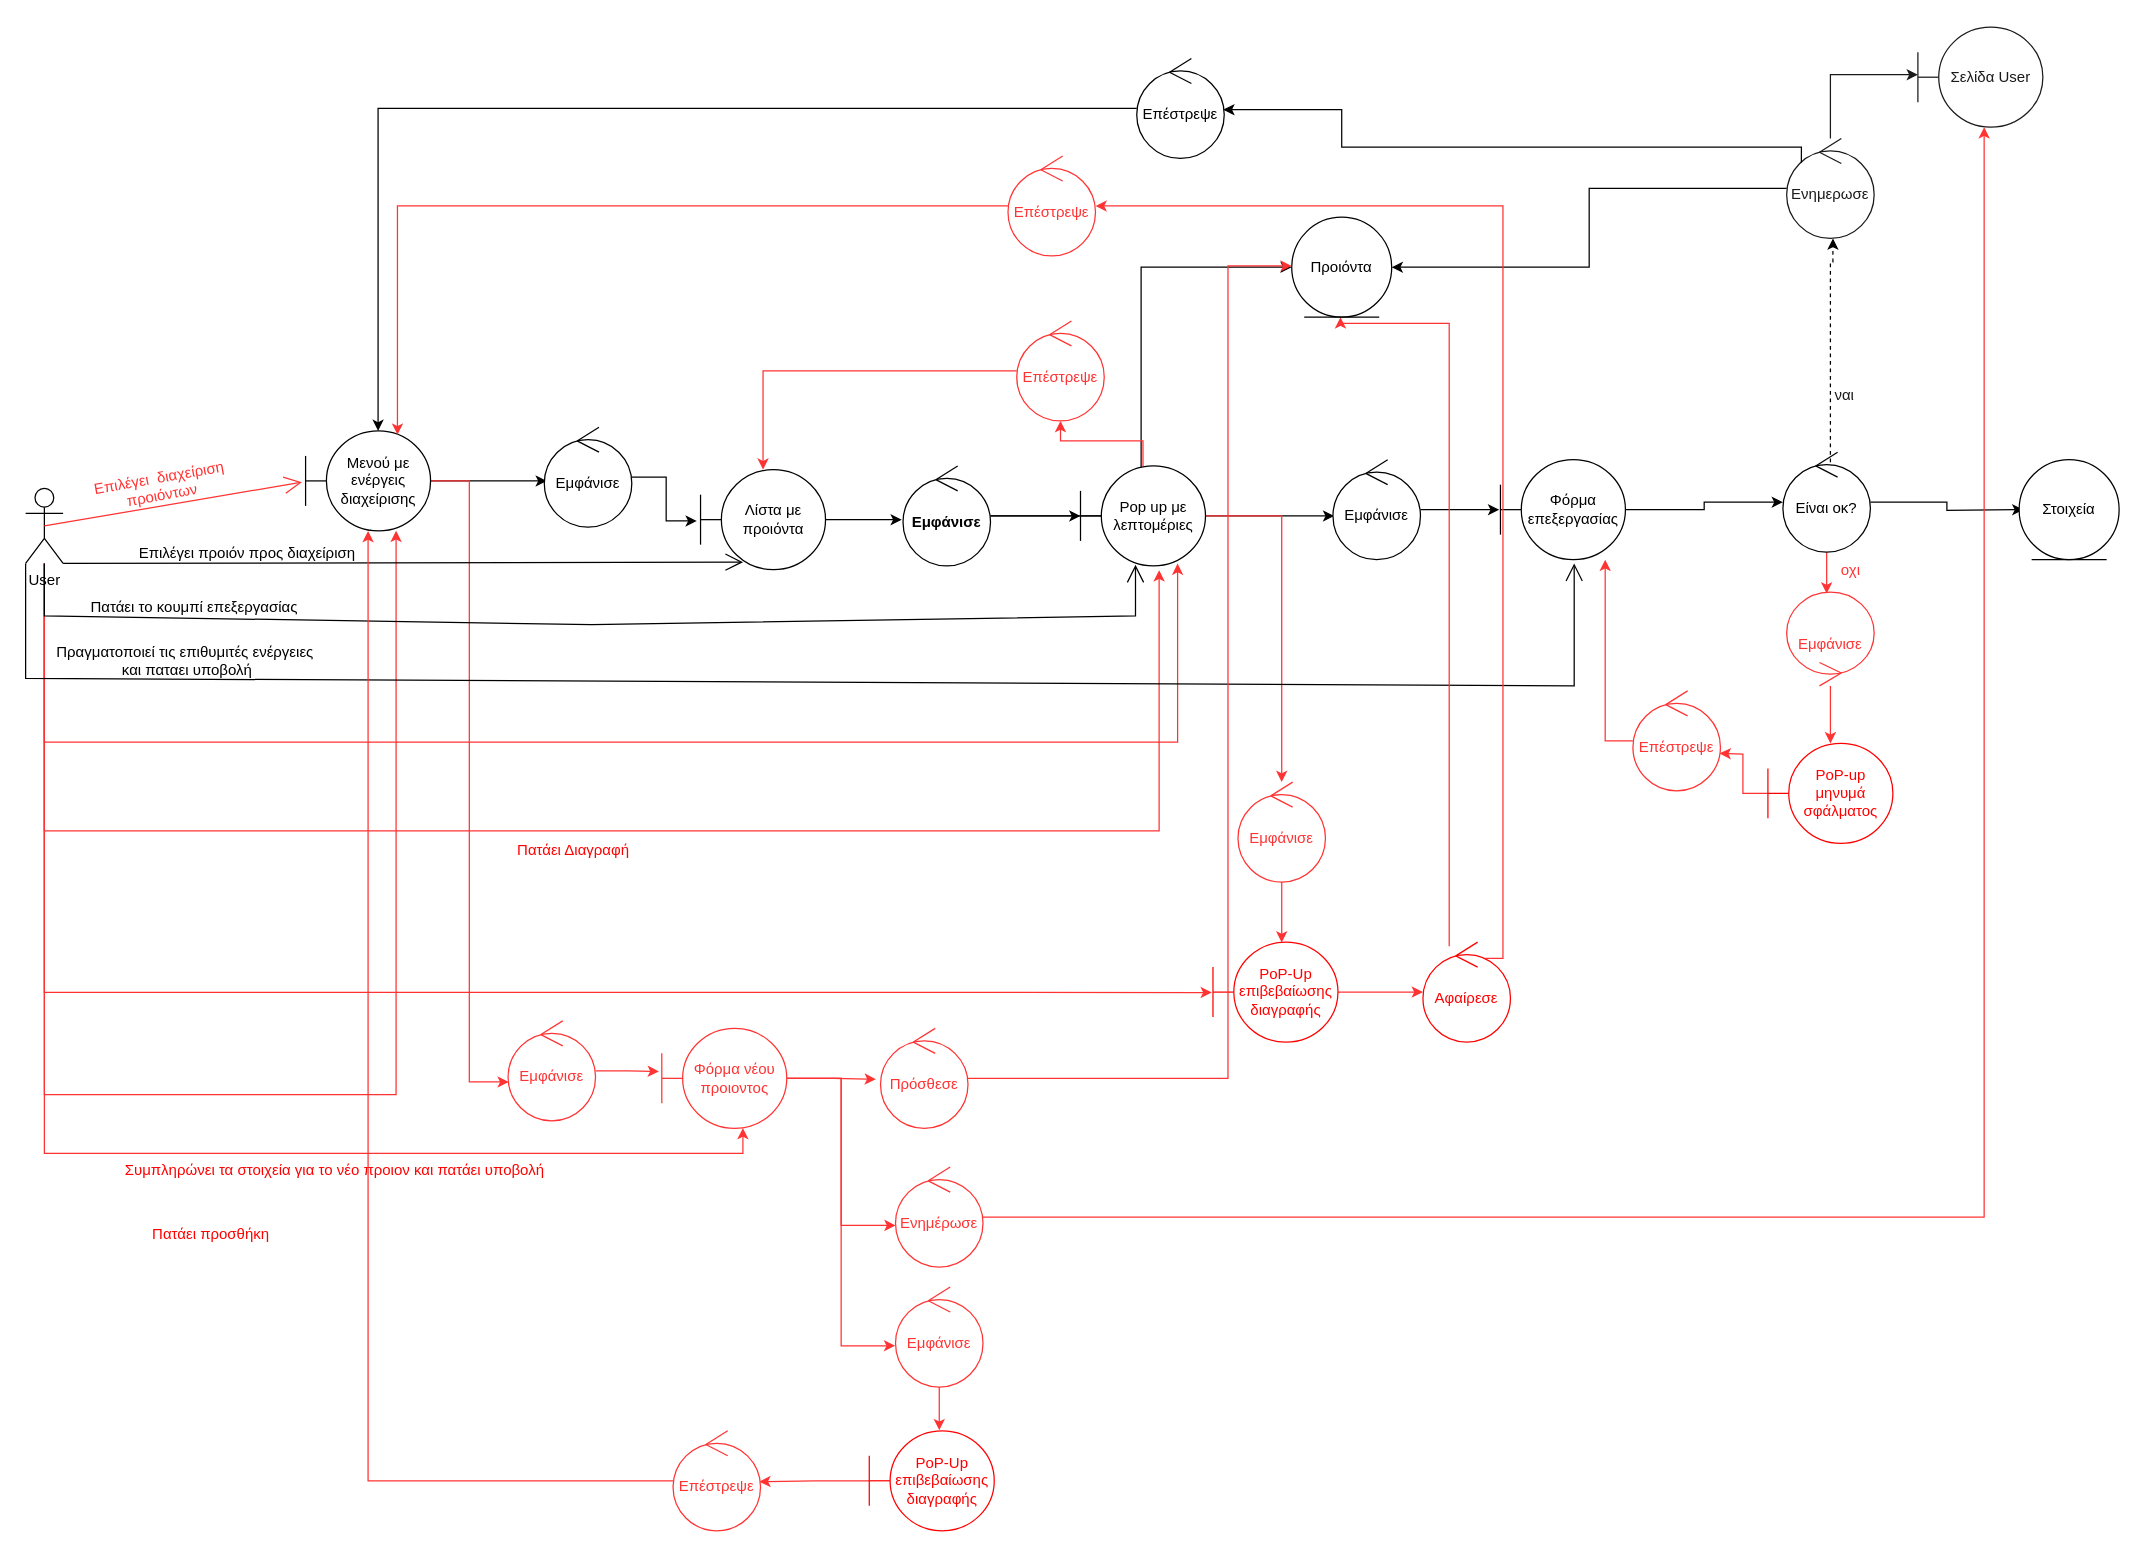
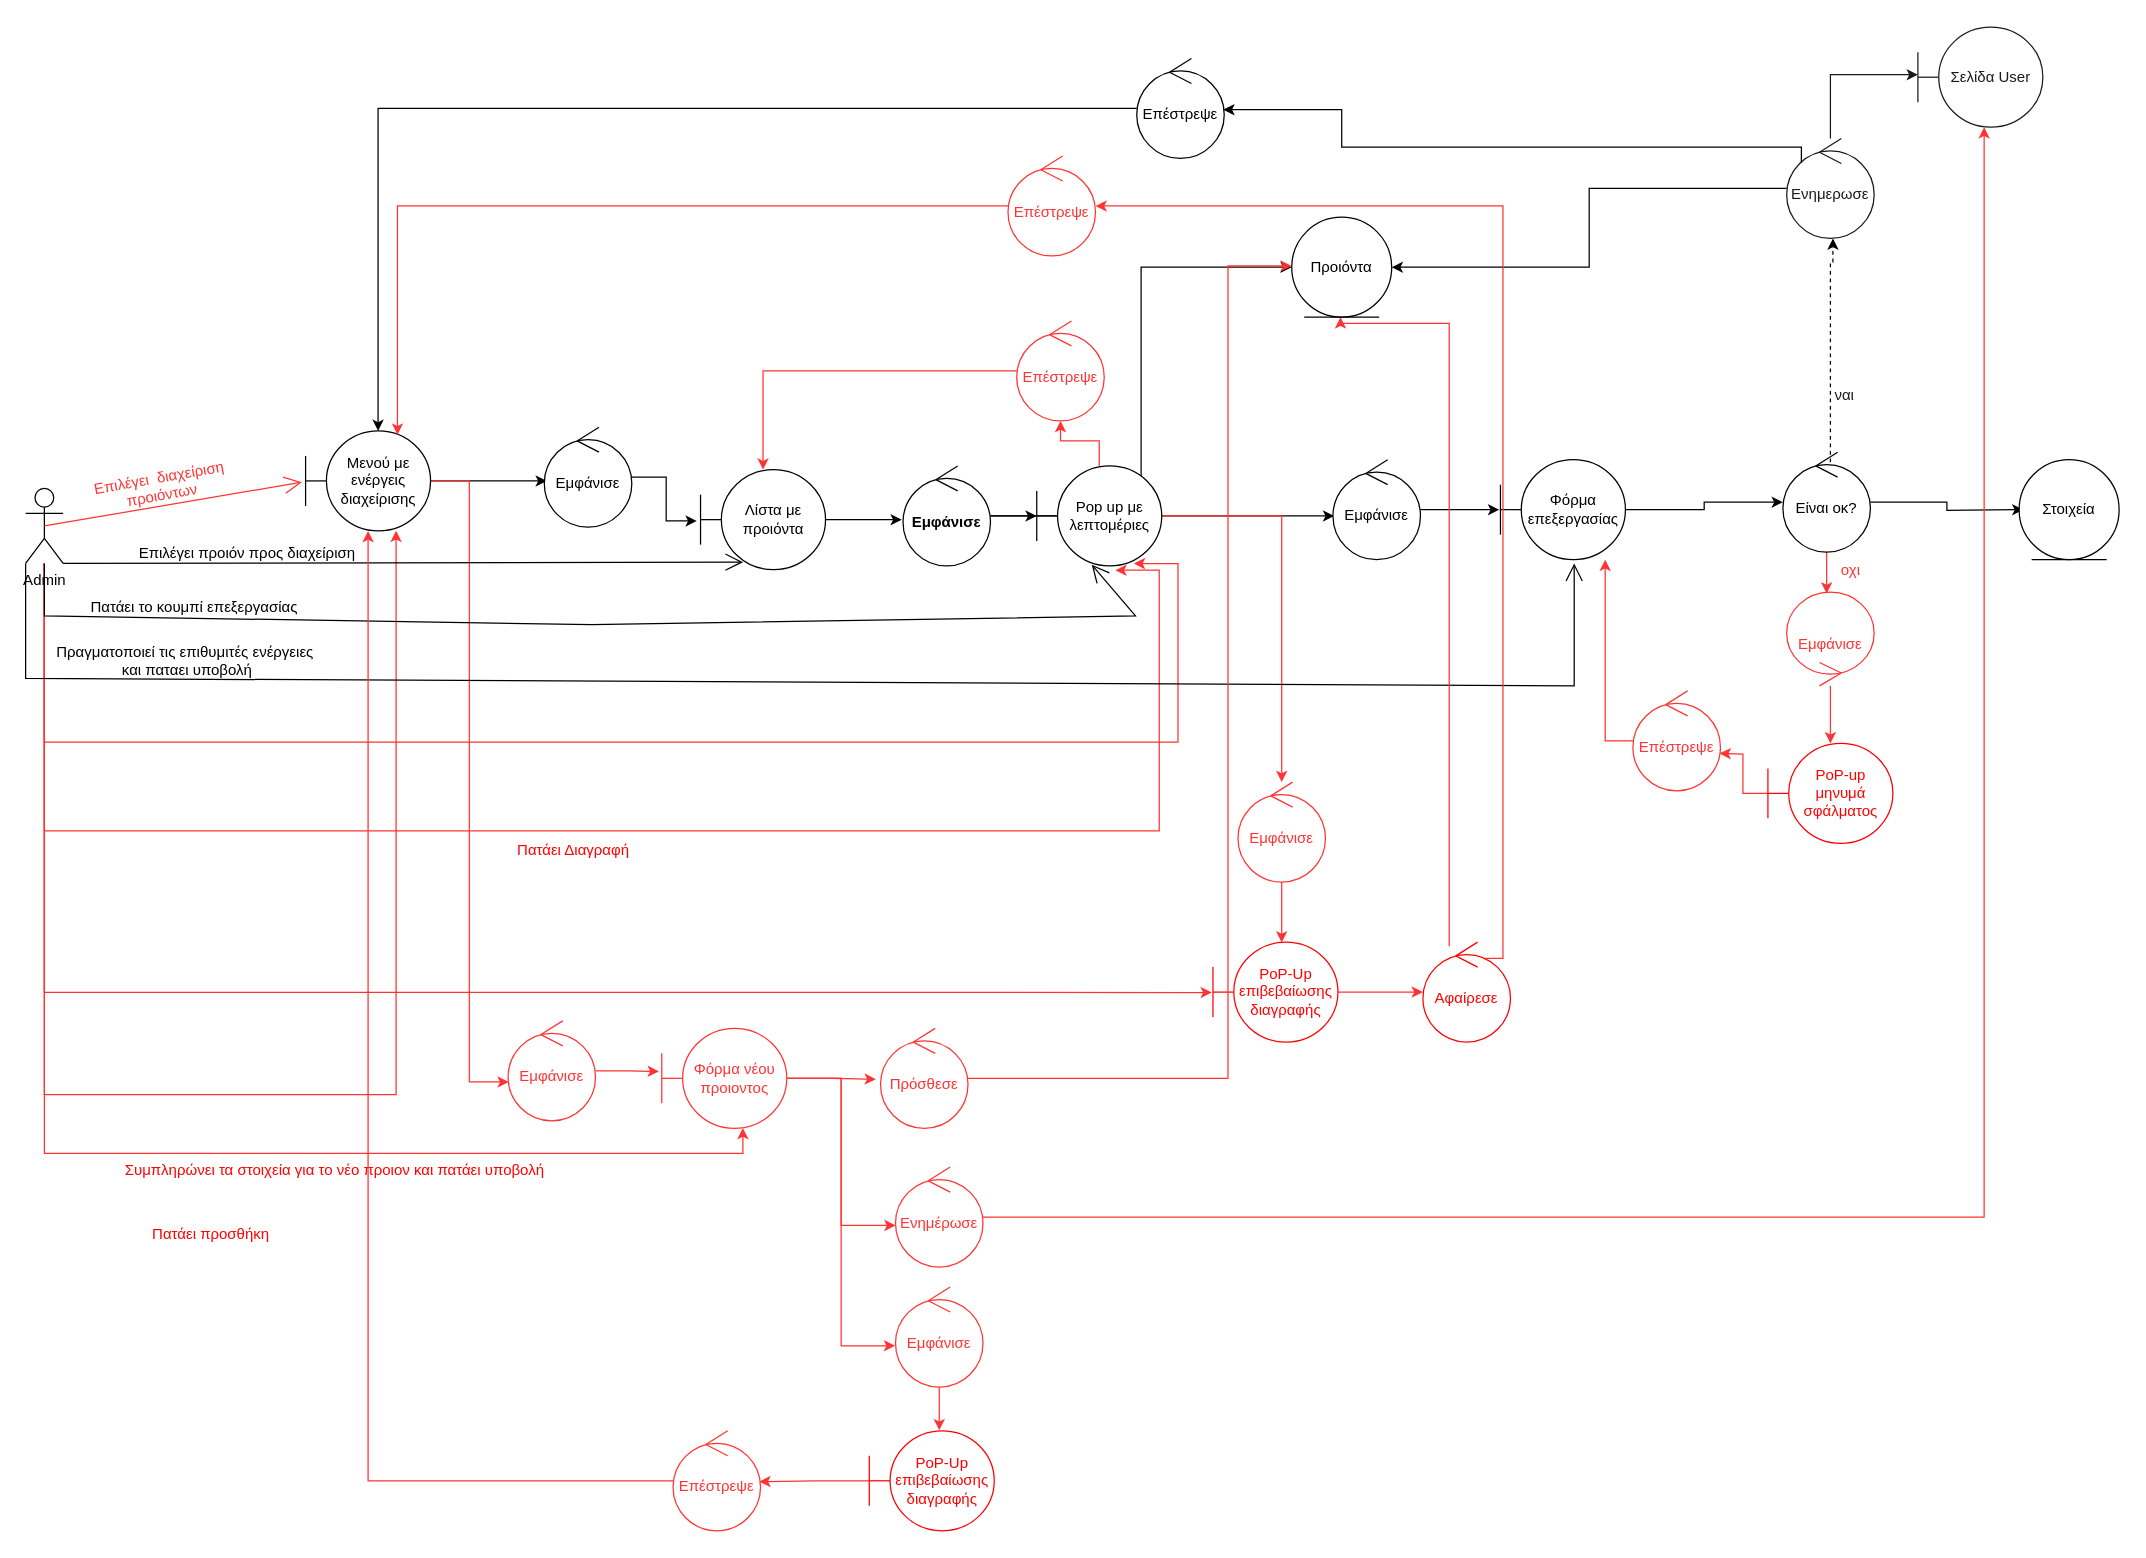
(1143, 516) -> (1099, 516)
(45, 581) -> (45, 581)
